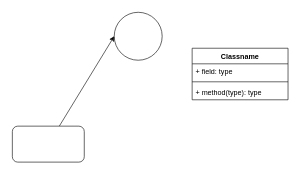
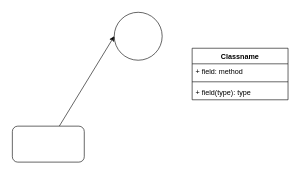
(217, 72) -> (221, 72)
(233, 92) -> (229, 92)
